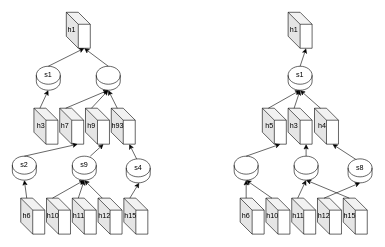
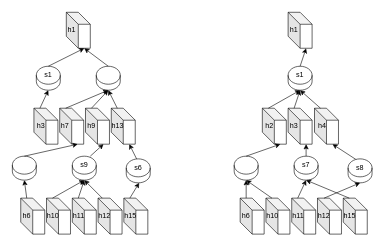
(118, 126) -> (118, 126)
(270, 126) -> (270, 126)
(24, 165) -> none
none -> (306, 165)
(138, 168) -> (138, 168)
